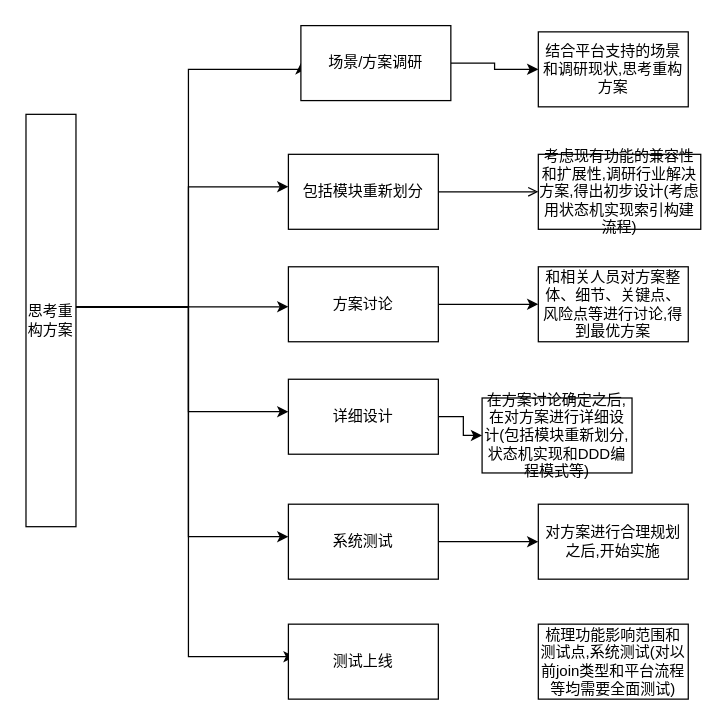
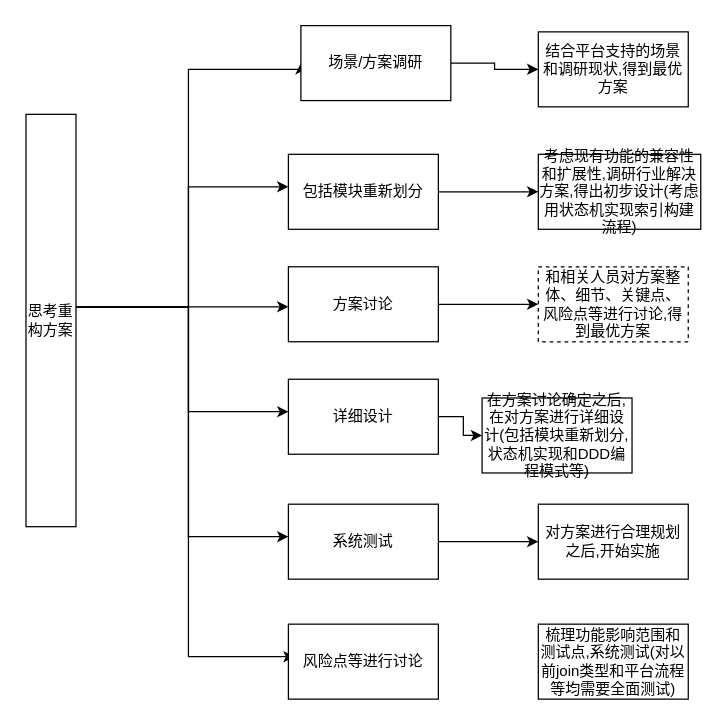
(613, 69) -> (613, 69)
(530, 192) -> (528, 192)
(613, 304) -> (613, 304)
(363, 662) -> (363, 662)
